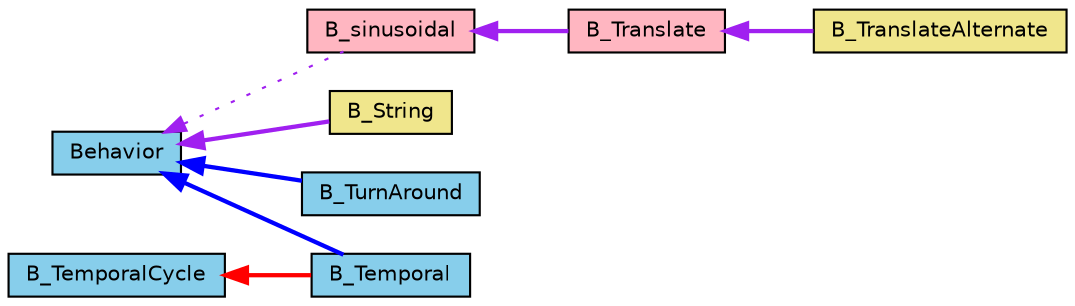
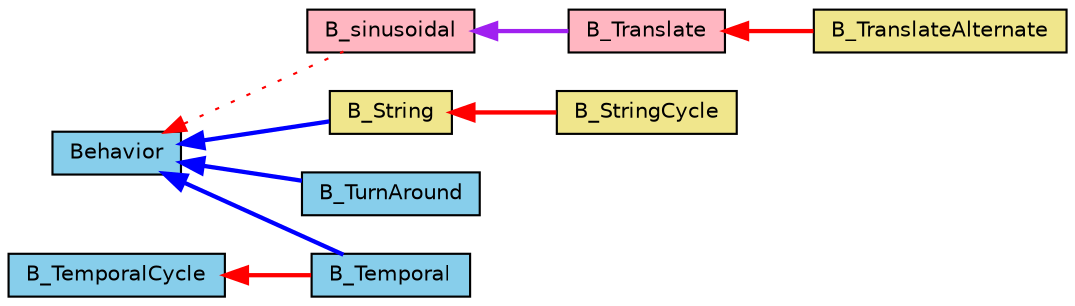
(780, 31) -> (780, 31)
(264, 88) -> (264, 88)
none -> (647, 112)
(266, 131) -> (266, 131)
